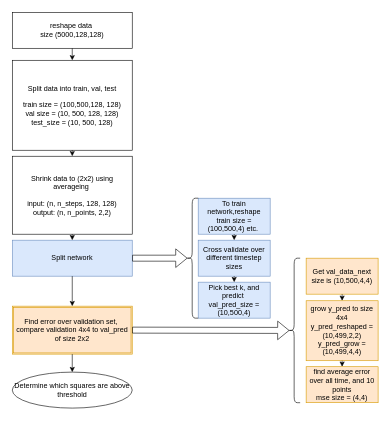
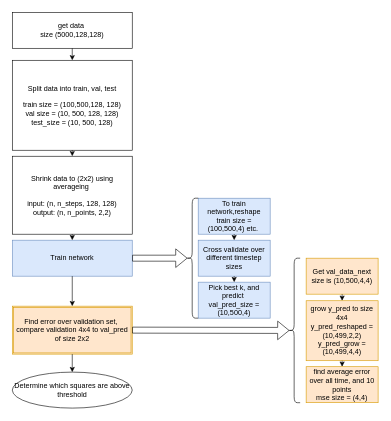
(72, 30) -> (72, 30)
(72, 258) -> (72, 258)
